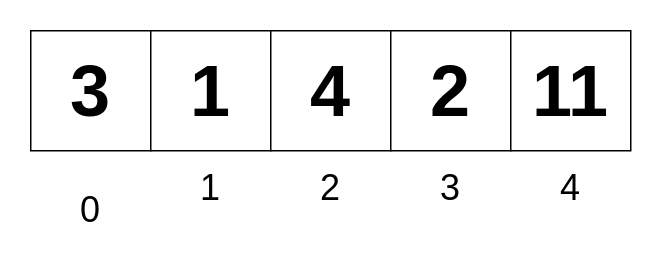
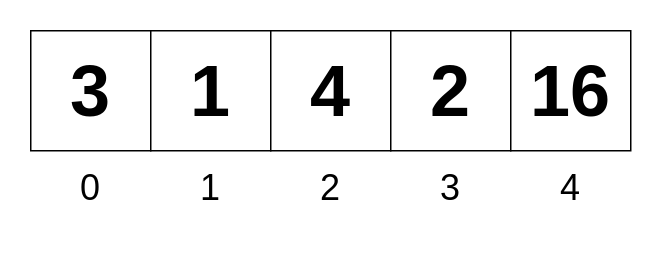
(571, 91) -> (571, 91)
(91, 211) -> (91, 188)
